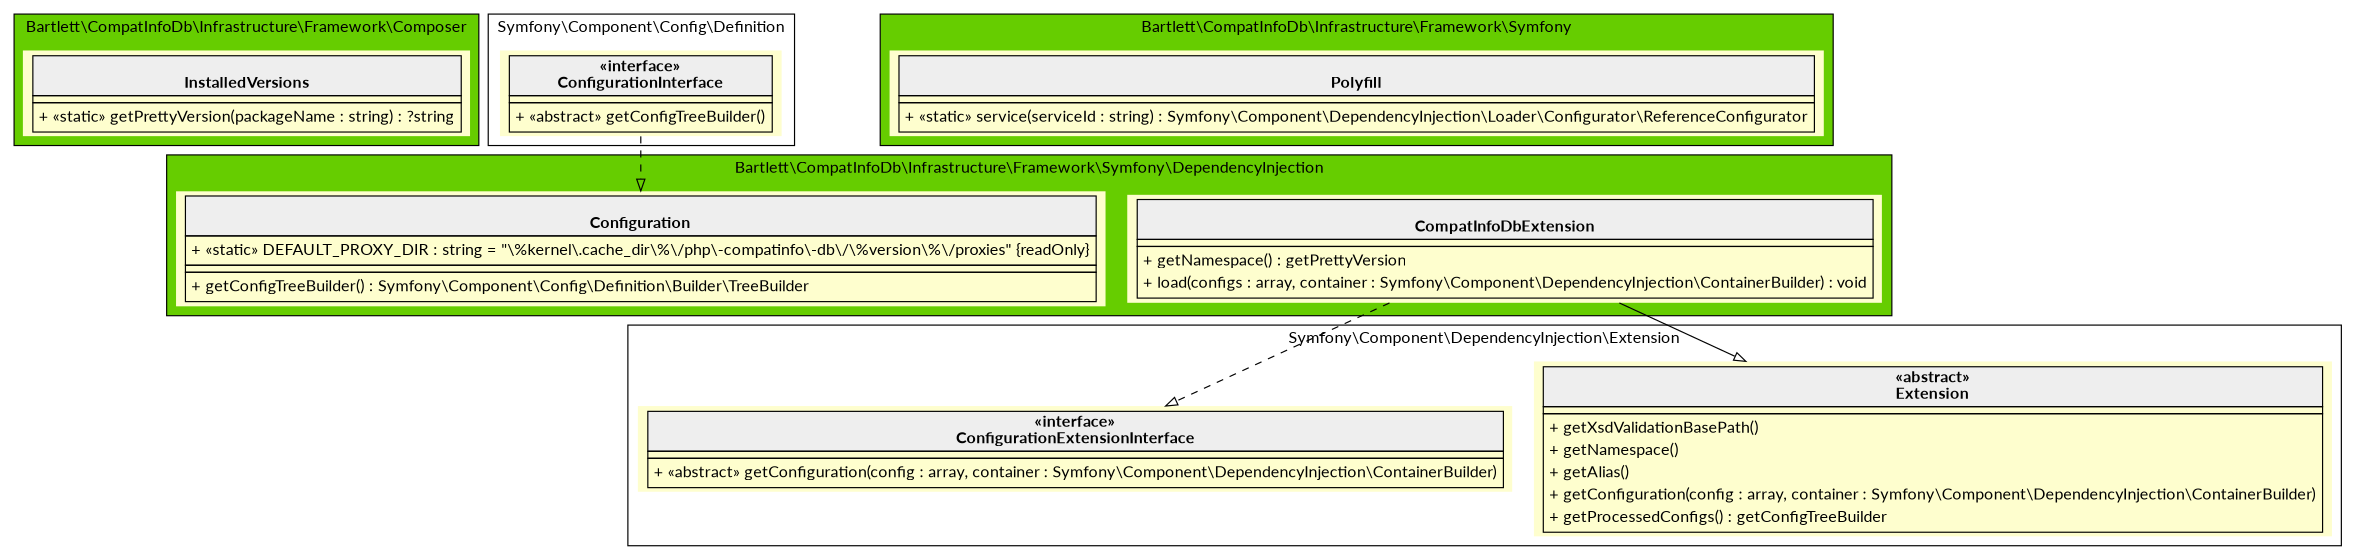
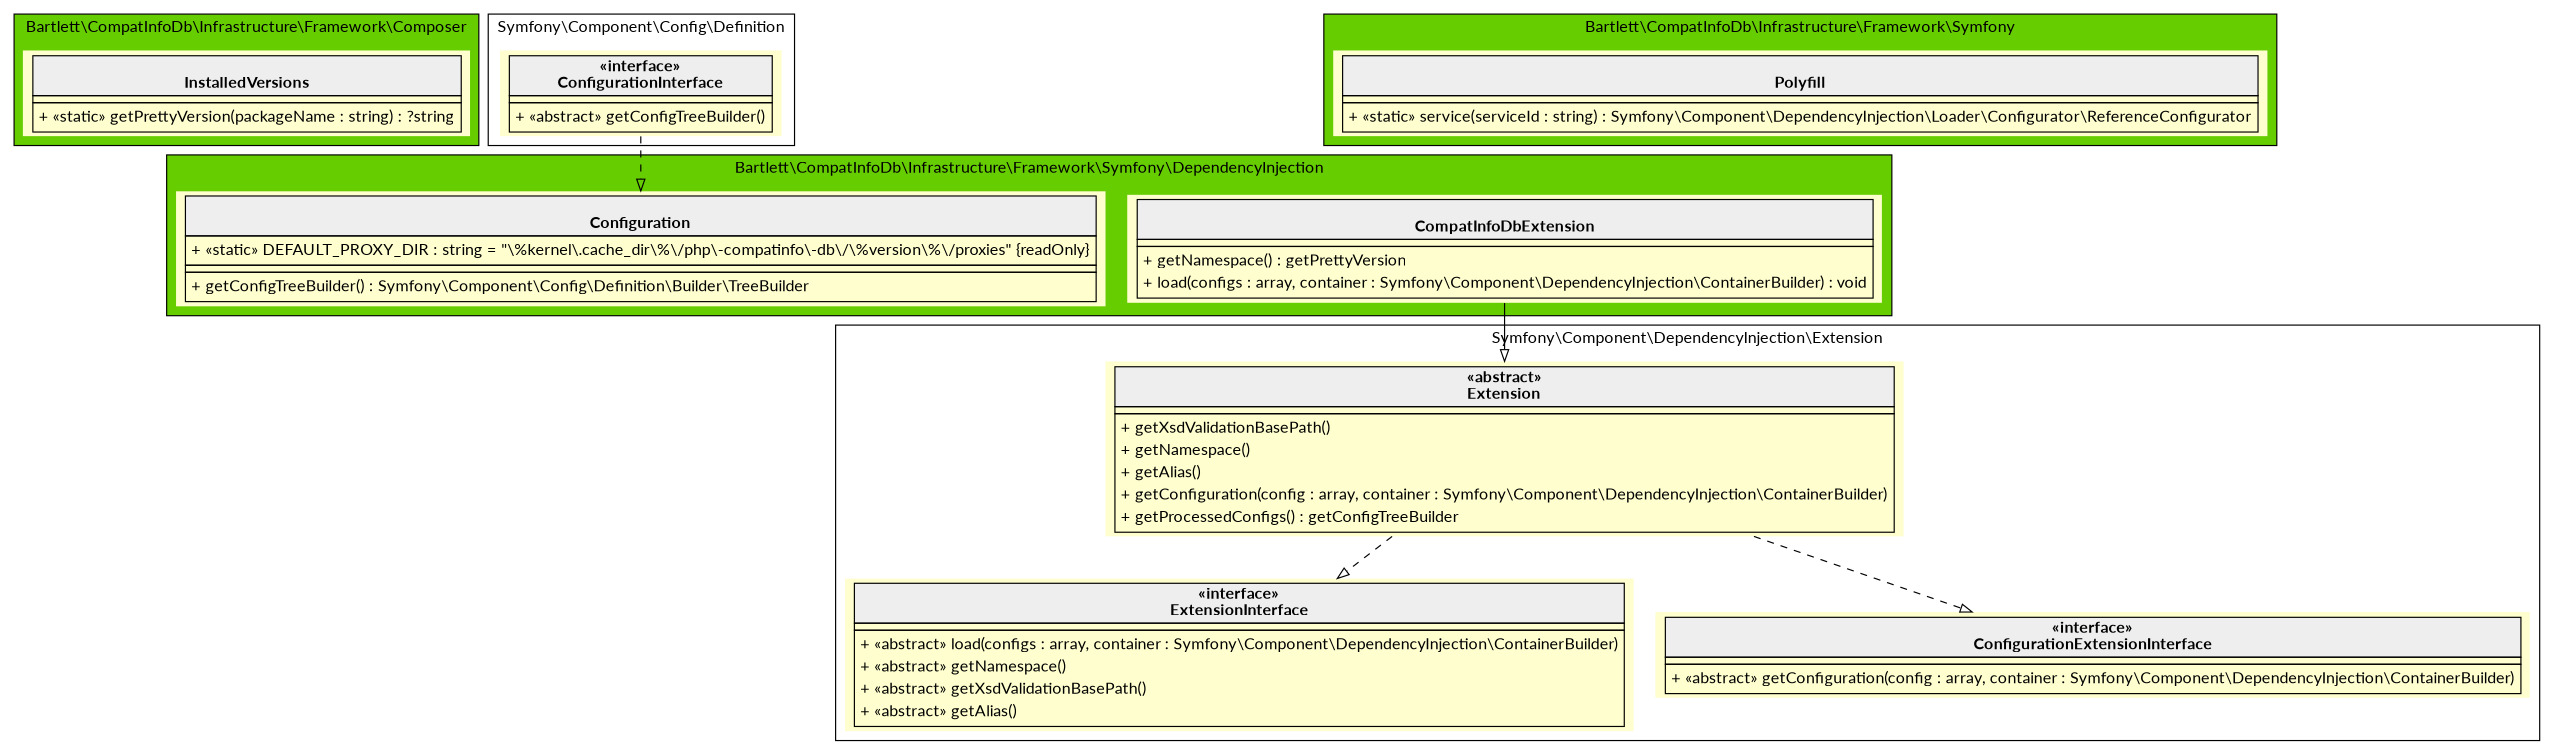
(1283, 352) -> (1857, 572)
none -> (1239, 655)
